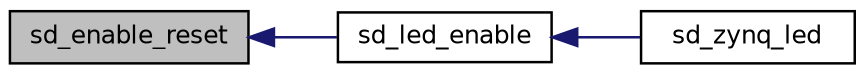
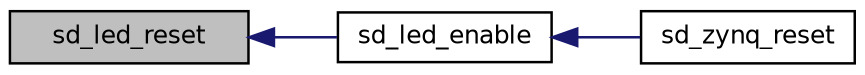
(129, 37) -> (129, 37)
(748, 37) -> (748, 37)
